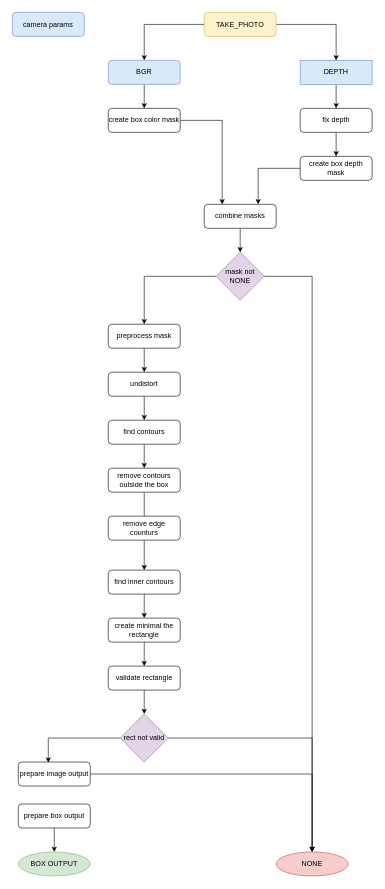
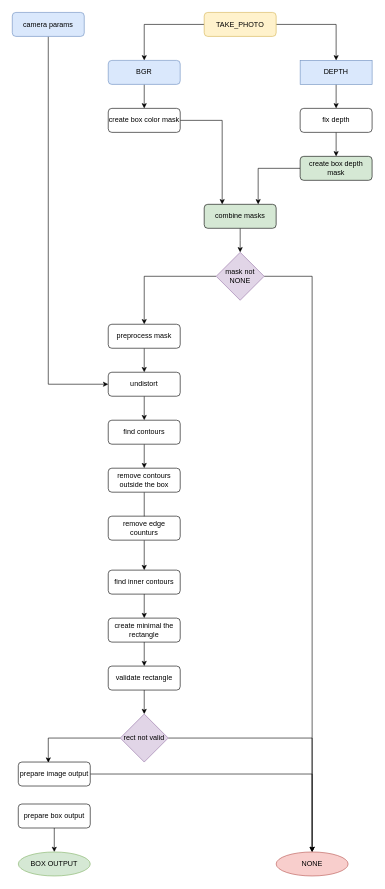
(336, 168) -> (336, 168)
(240, 216) -> (240, 216)
none -> (48, 383)
